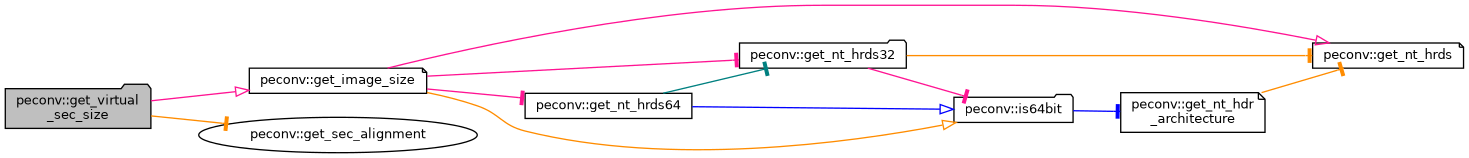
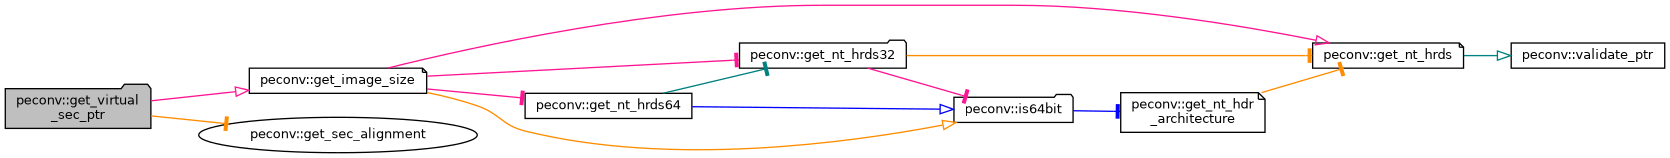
none -> (1588, 56)
(78, 109) -> (78, 109)
